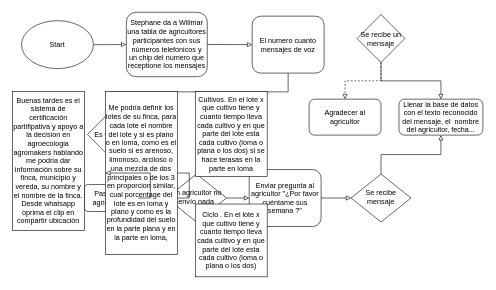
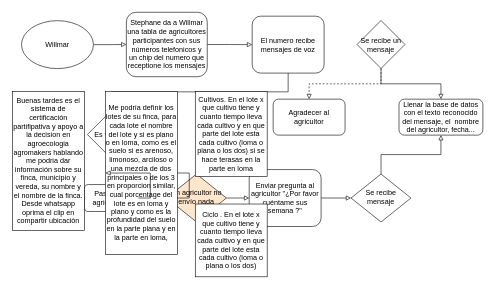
(381, 39) -> (381, 45)
(57, 45) -> (57, 45)
(288, 45) -> (288, 45)
(345, 117) -> (309, 117)
(197, 198) -> (197, 198)
